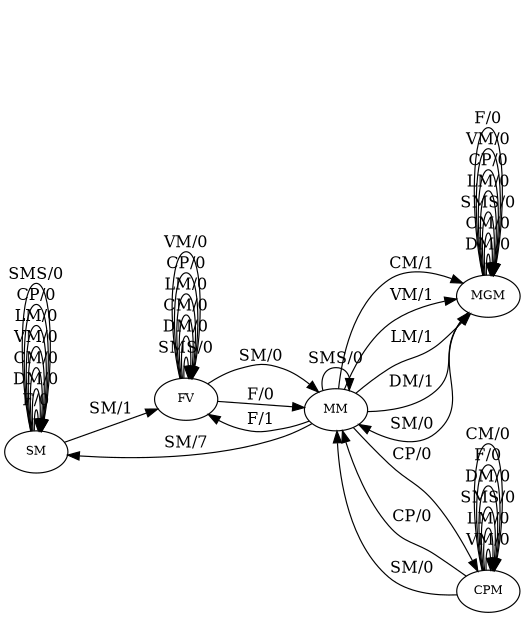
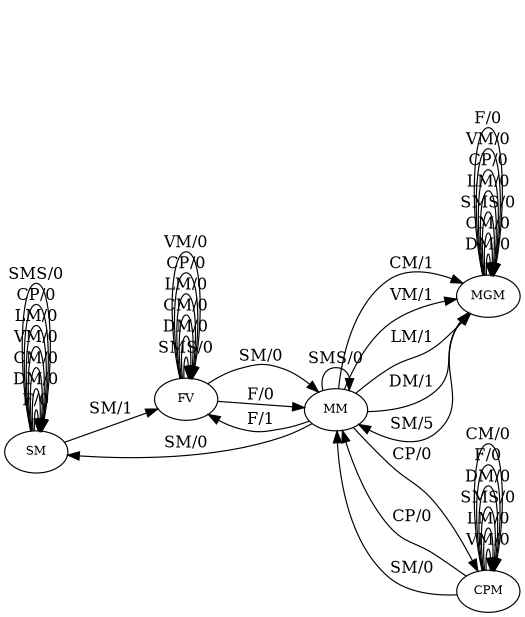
(412, 424) -> (412, 424)
(186, 443) -> (186, 443)
